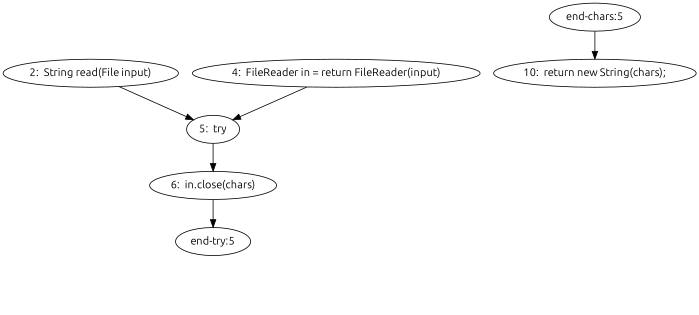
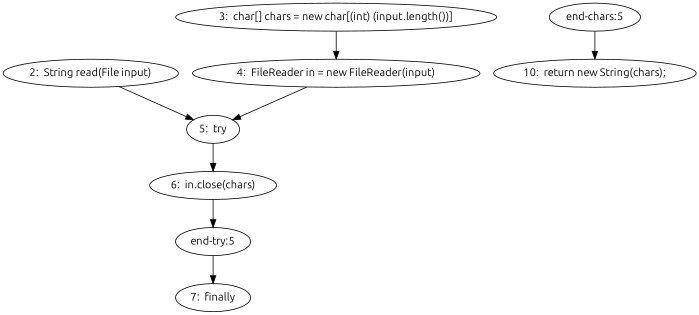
none -> (336, 17)
(336, 73) -> (336, 73)
none -> (213, 298)
